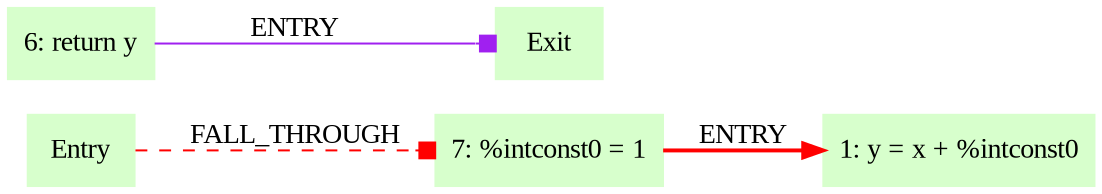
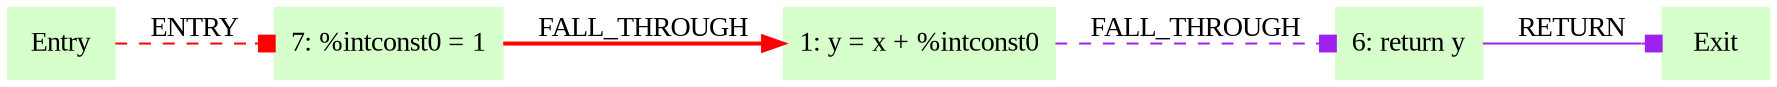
(295, 29) -> (1572, 29)
none -> (1186, 44)
(295, 136) -> (195, 29)
(743, 136) -> (643, 29)
